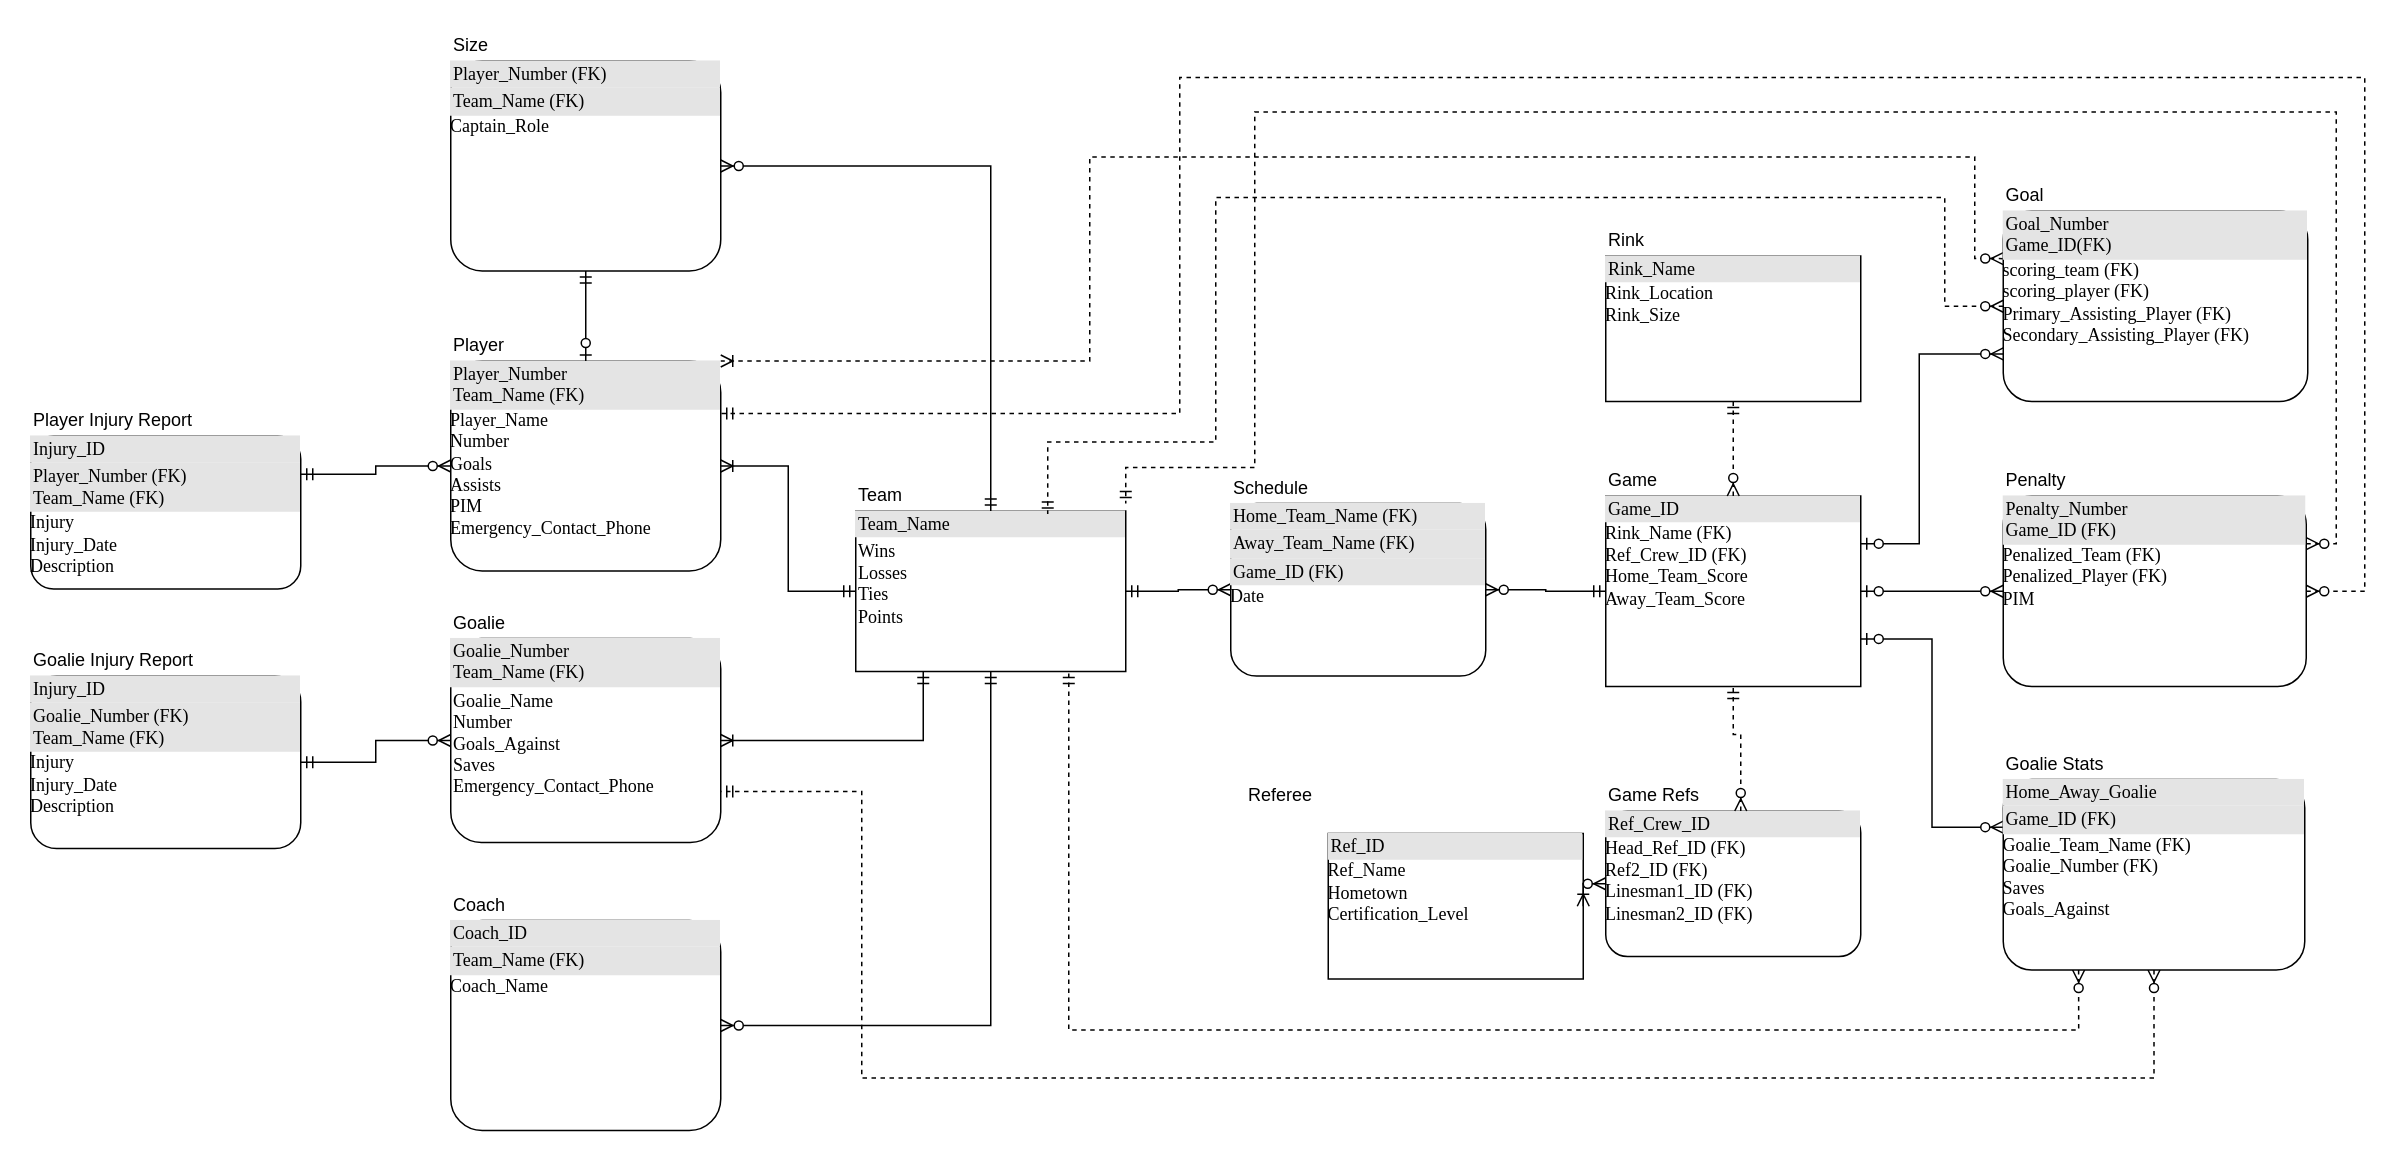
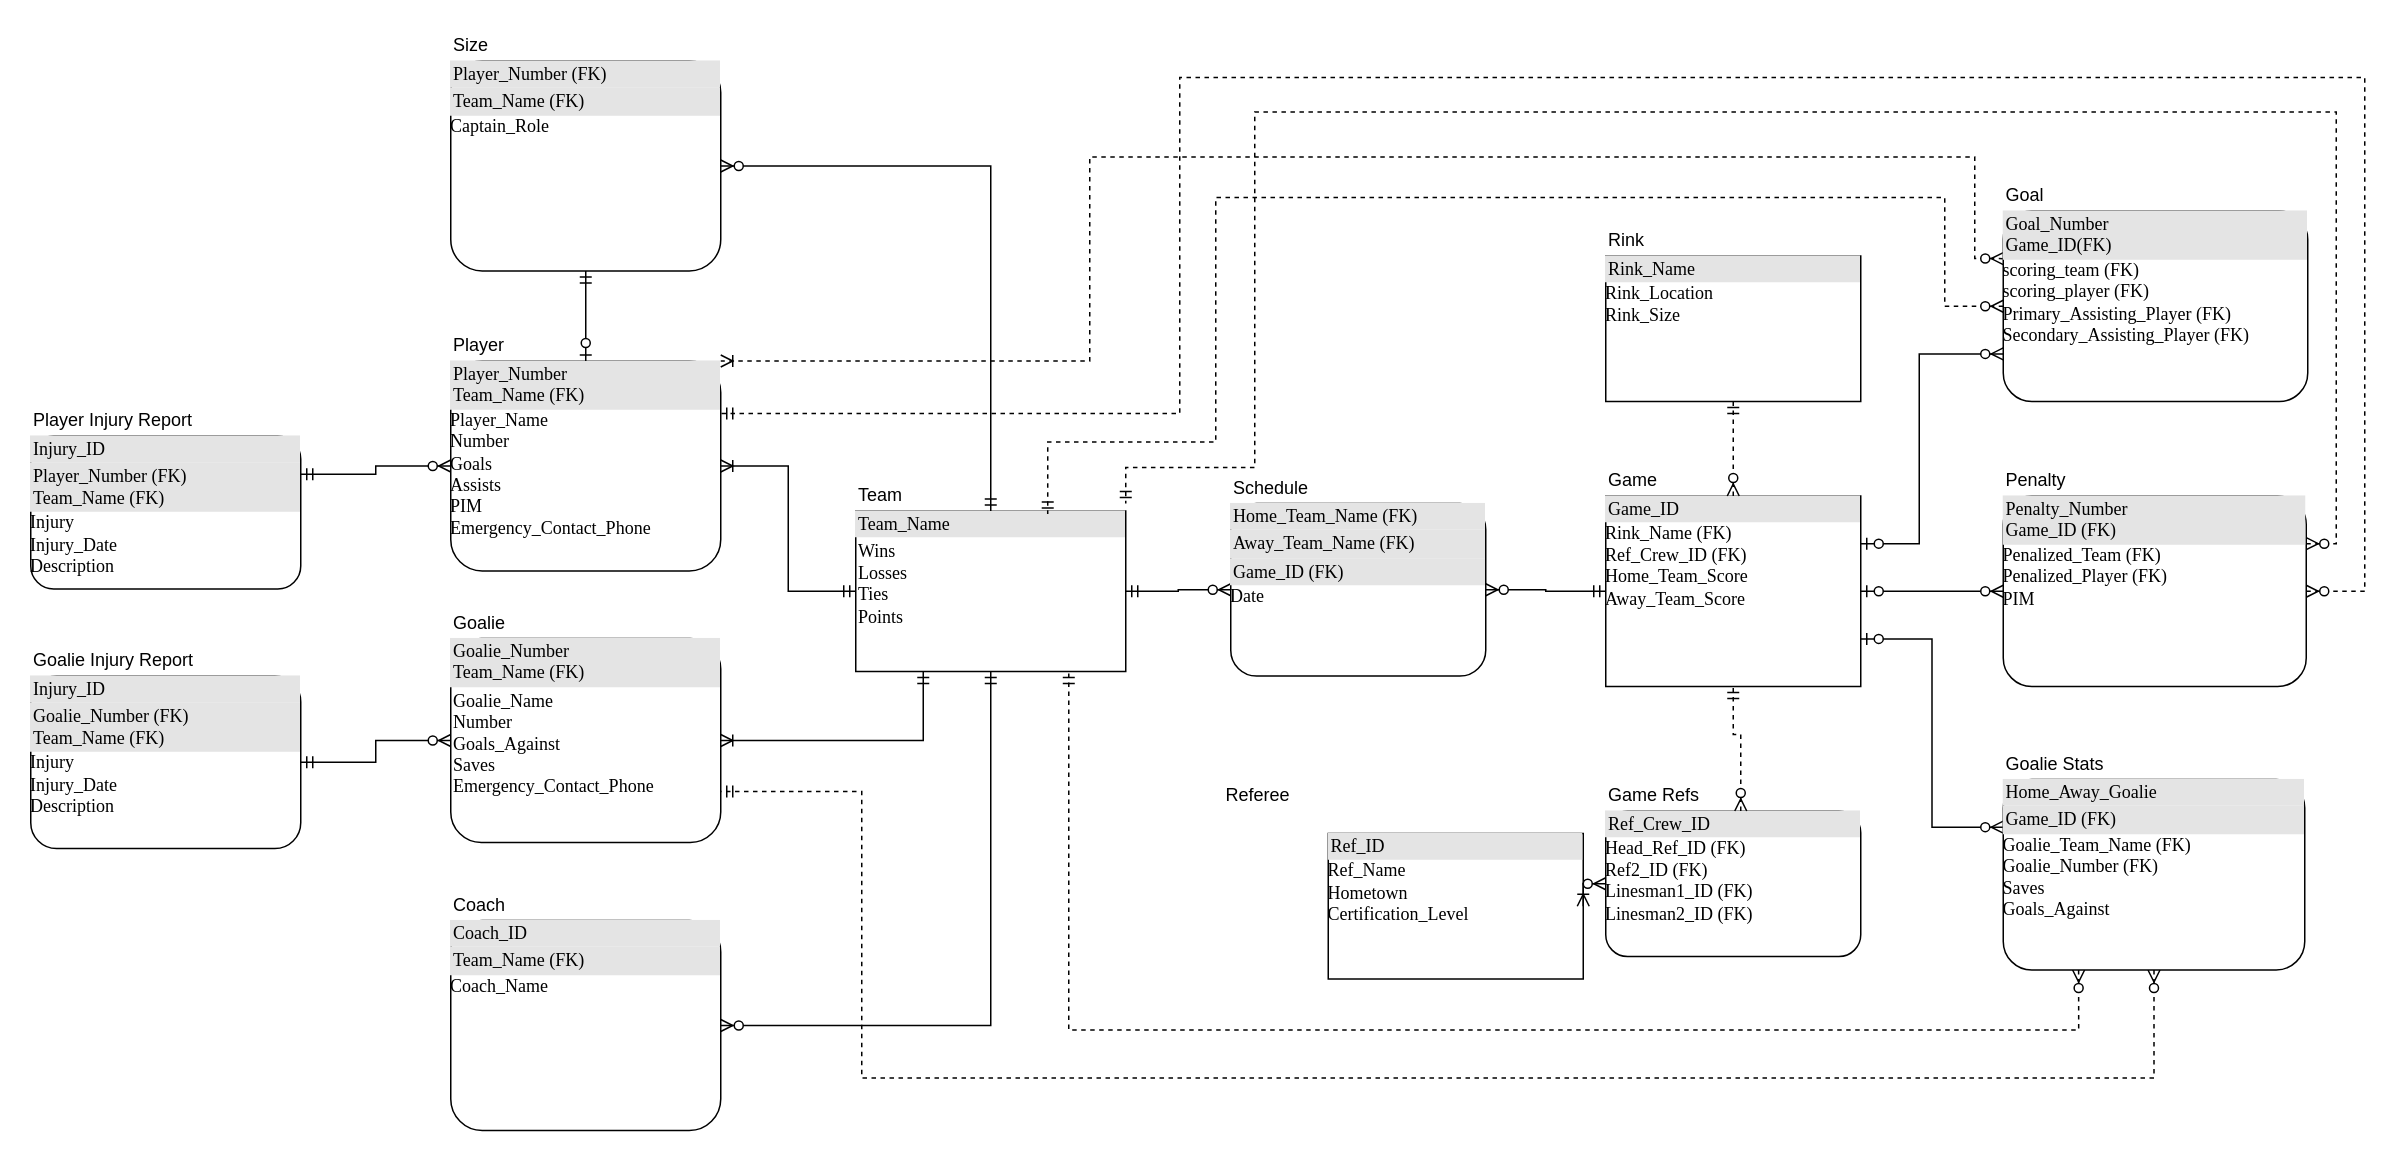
(1381, 796) -> (1358, 796)
